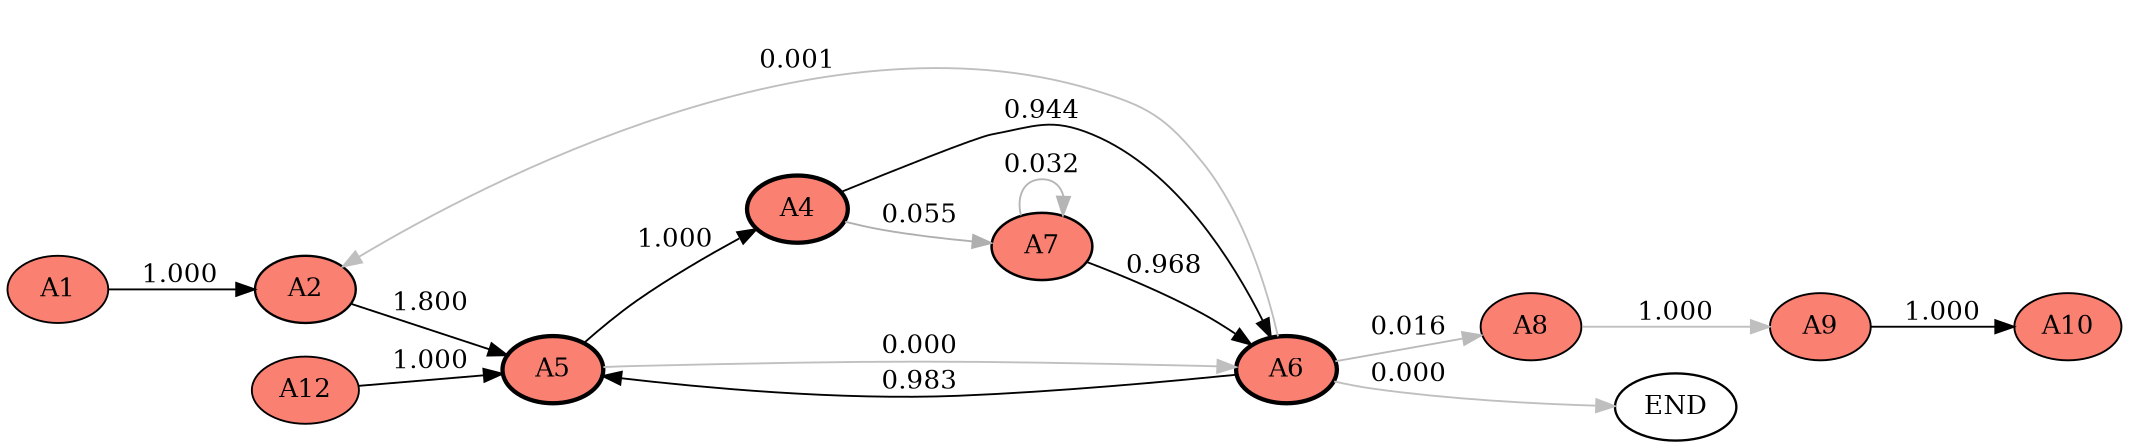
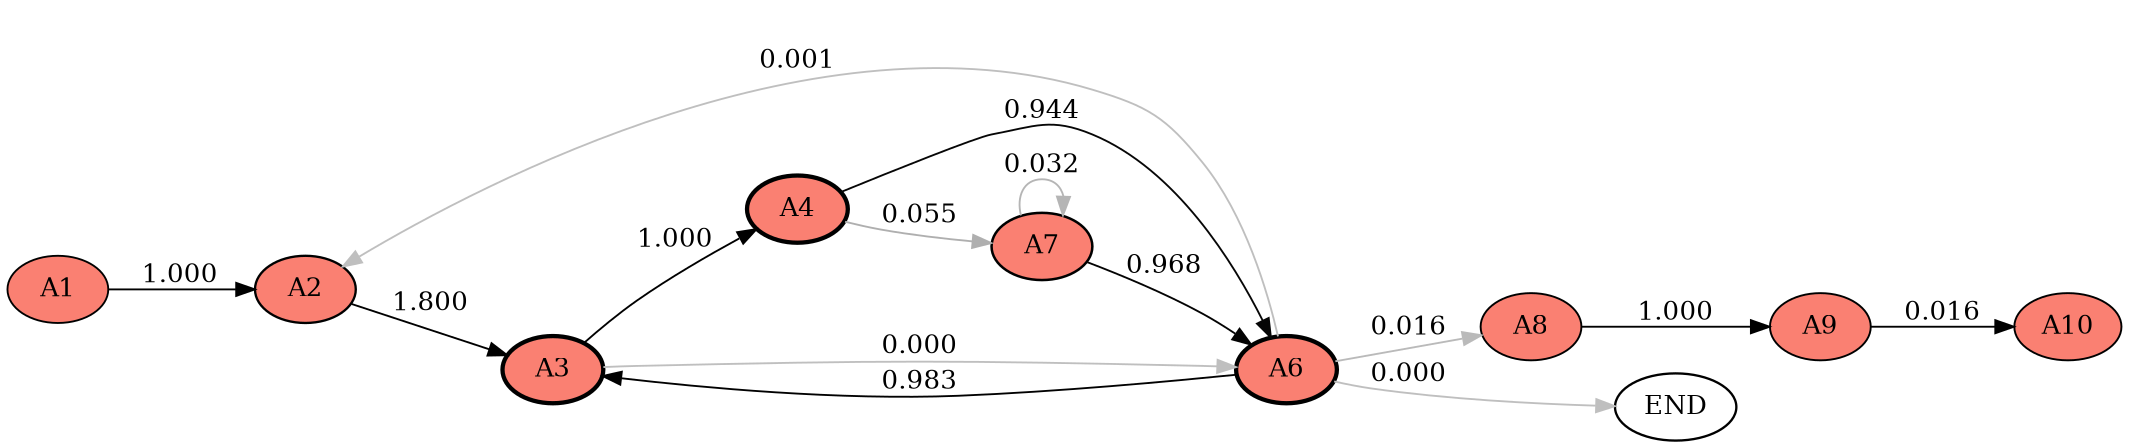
(1943, 313) -> (1943, 313)
(1666, 327) -> (1666, 327)
(553, 370) -> (553, 370)
(305, 390) -> none
